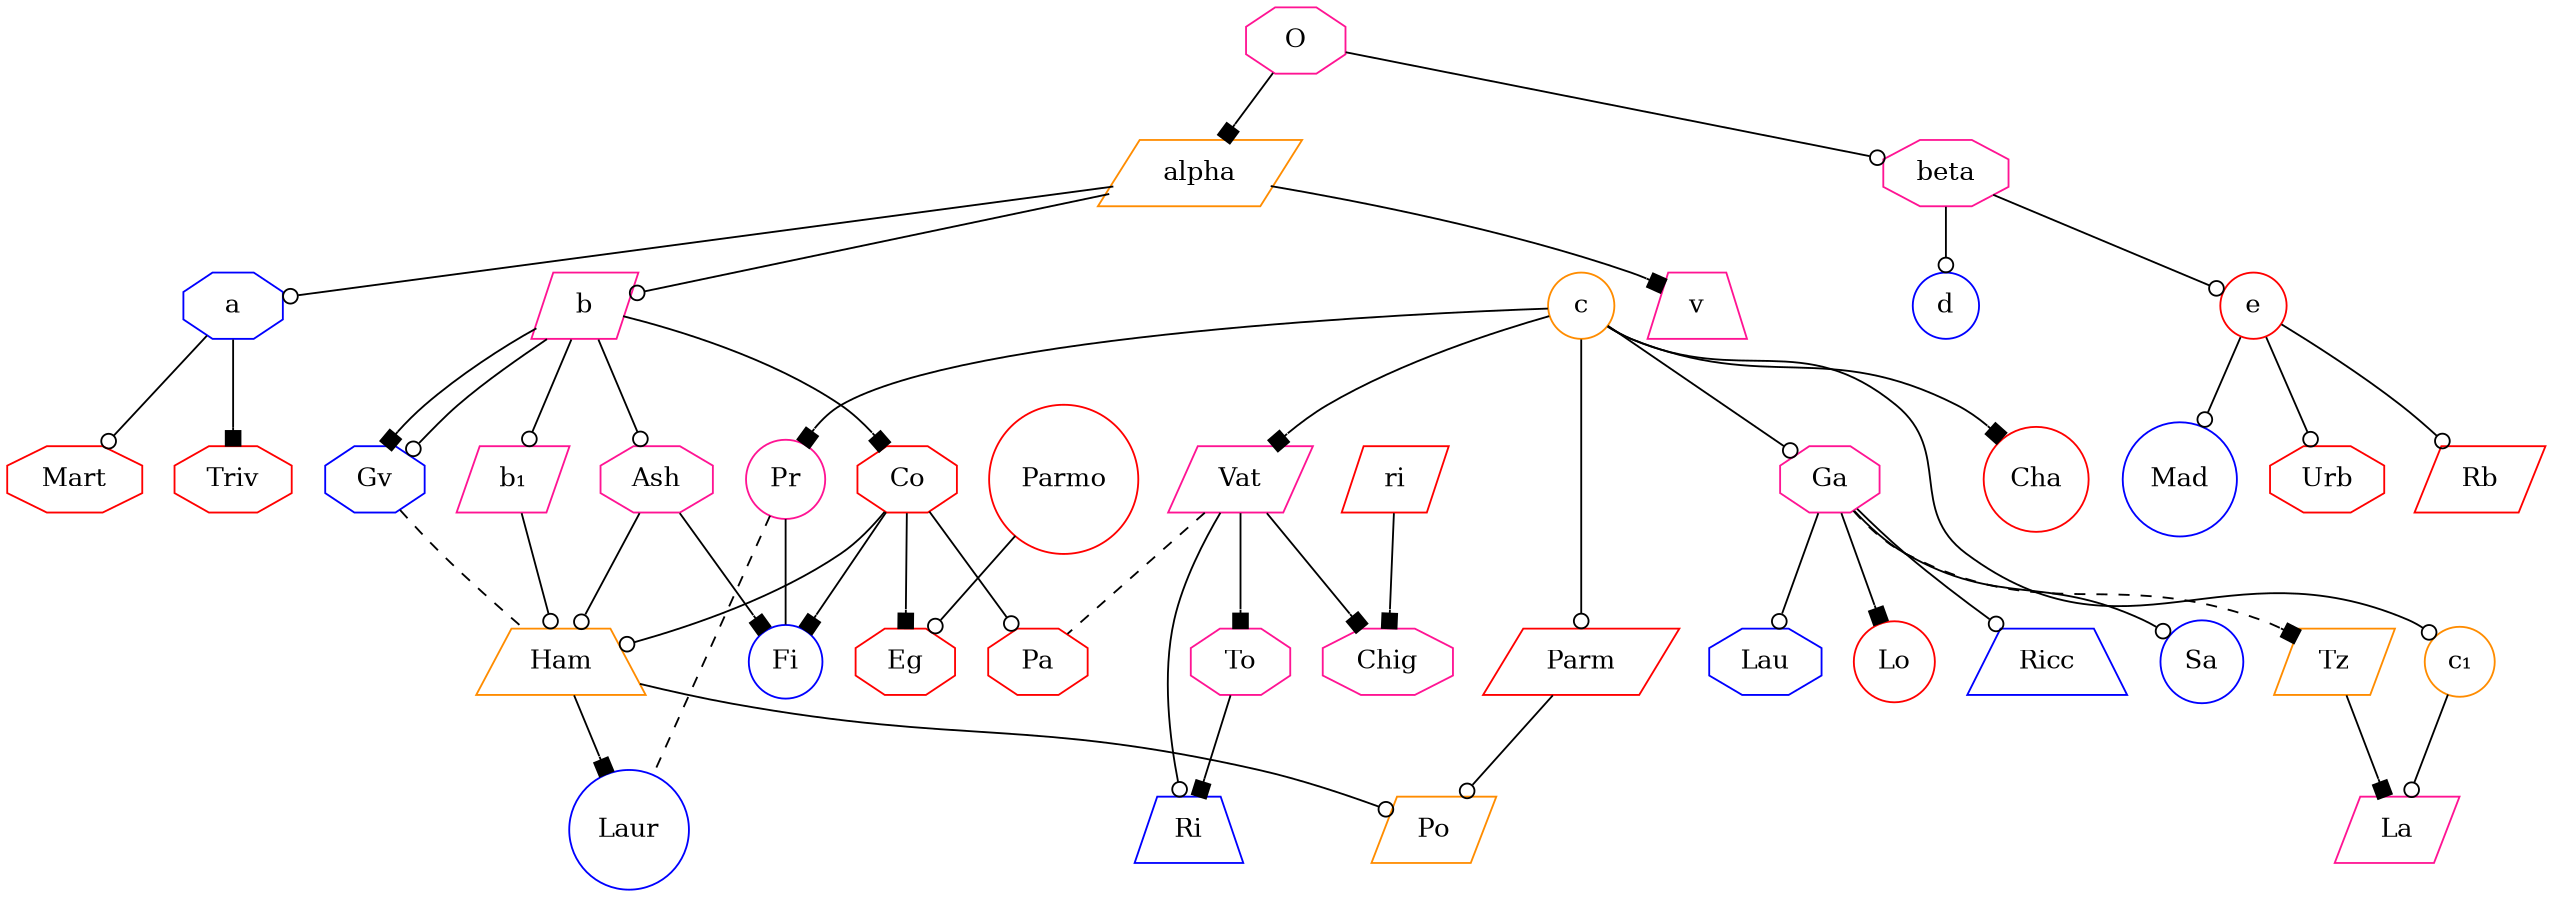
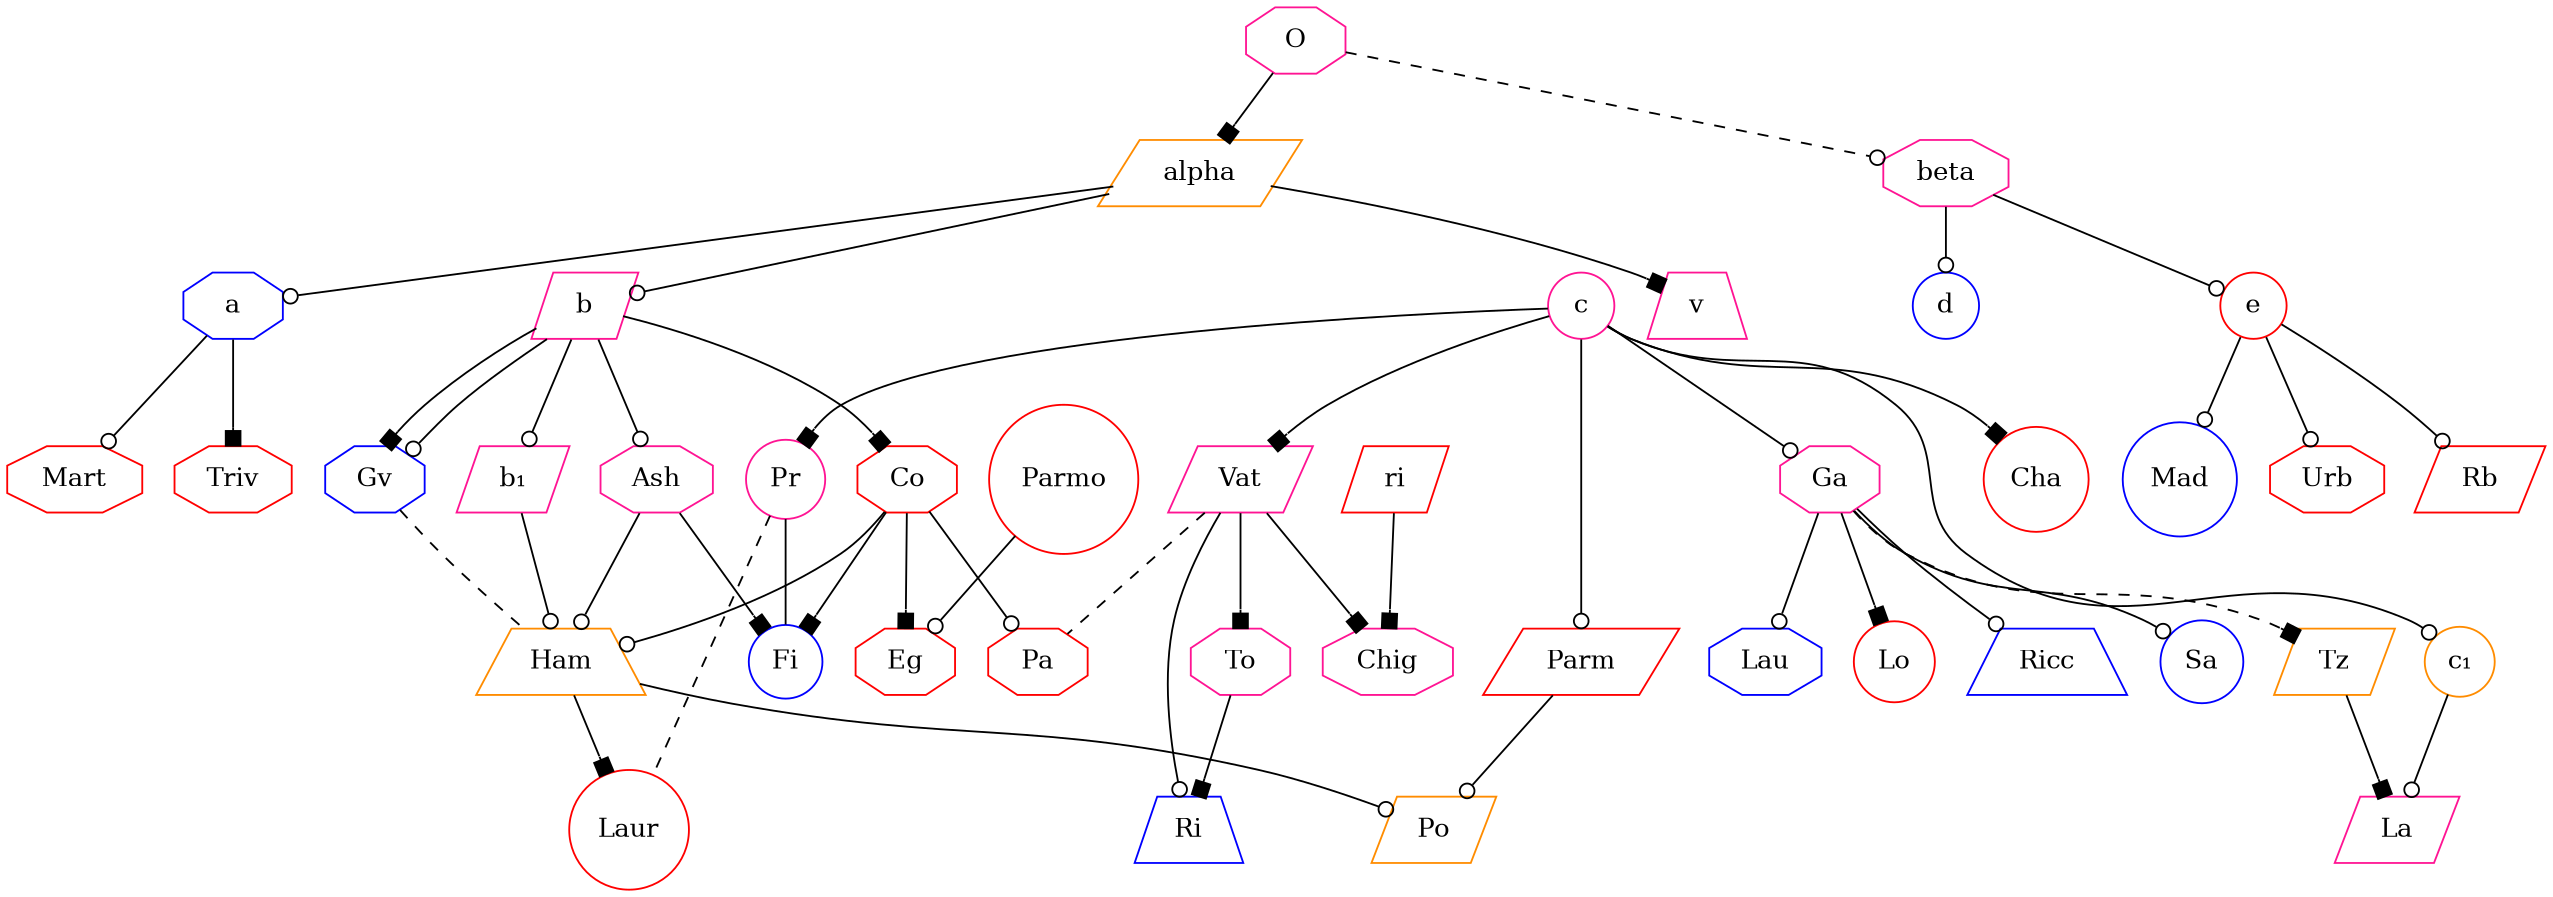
(1608, 104) -> (1608, 104)
(1581, 306) -> (1581, 306)
(629, 830) -> (629, 830)
